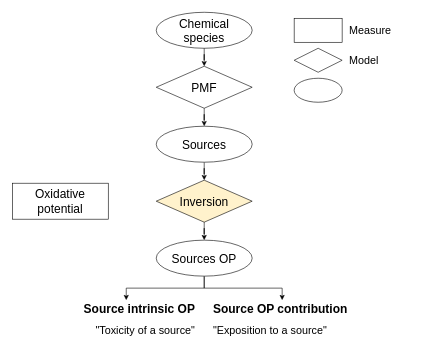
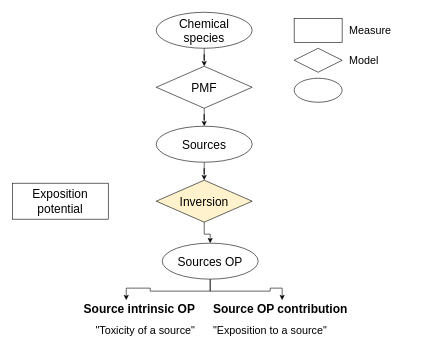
(60, 201) -> (60, 201)
(204, 258) -> (210, 261)
